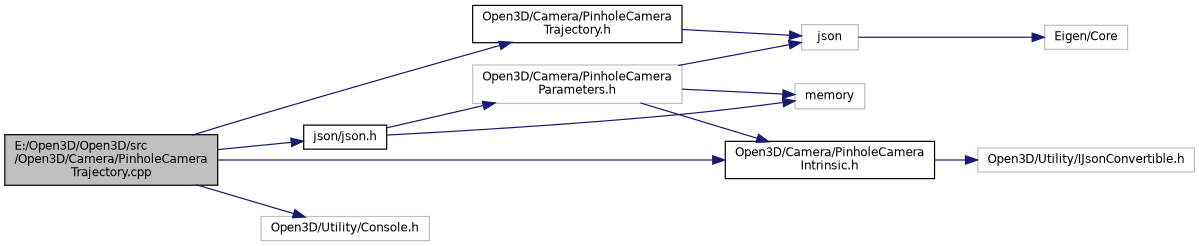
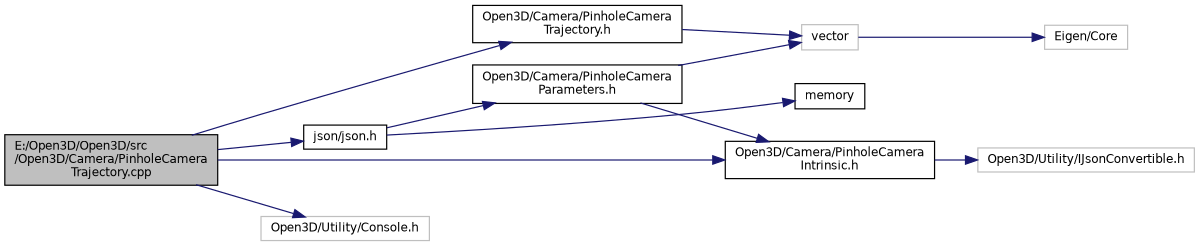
(830, 37) -> (830, 37)
(577, 84) -> (577, 84)
(732, 92) -> none
(830, 96) -> (830, 96)
